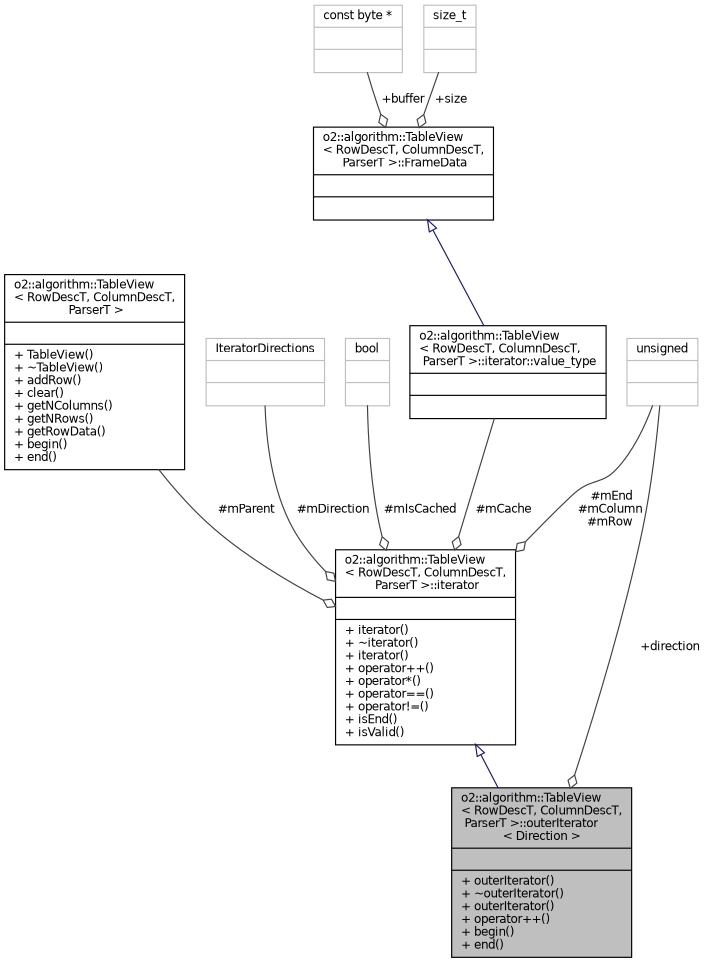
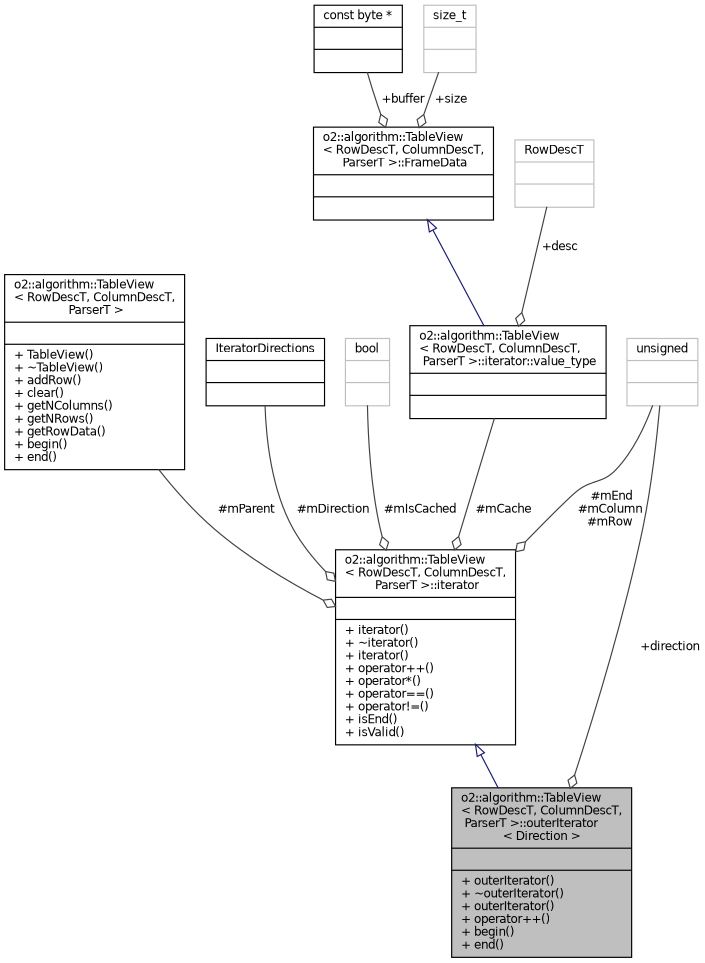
(358, 39) -> (358, 39)
none -> (554, 174)
(265, 372) -> (265, 372)
